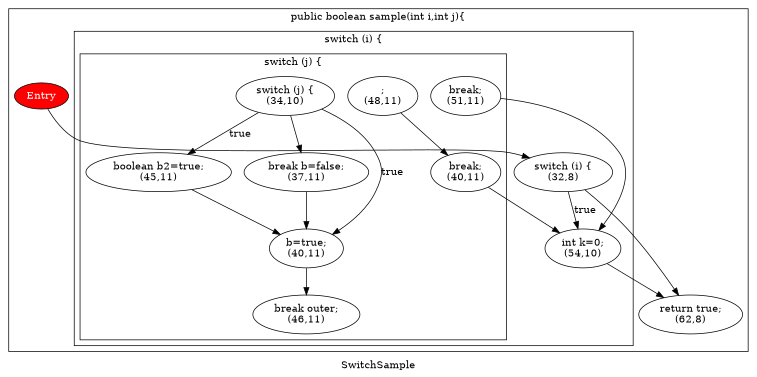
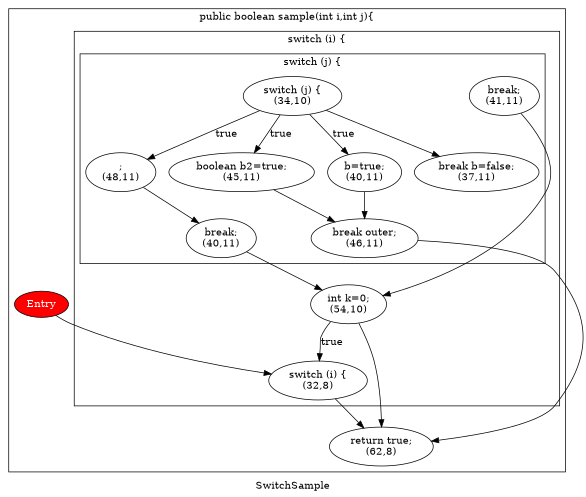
(466, 96) -> (504, 96)
none -> (207, 133)
(306, 207) -> none
(572, 207) -> (321, 336)
(233, 210) -> (301, 204)
none -> (582, 328)
